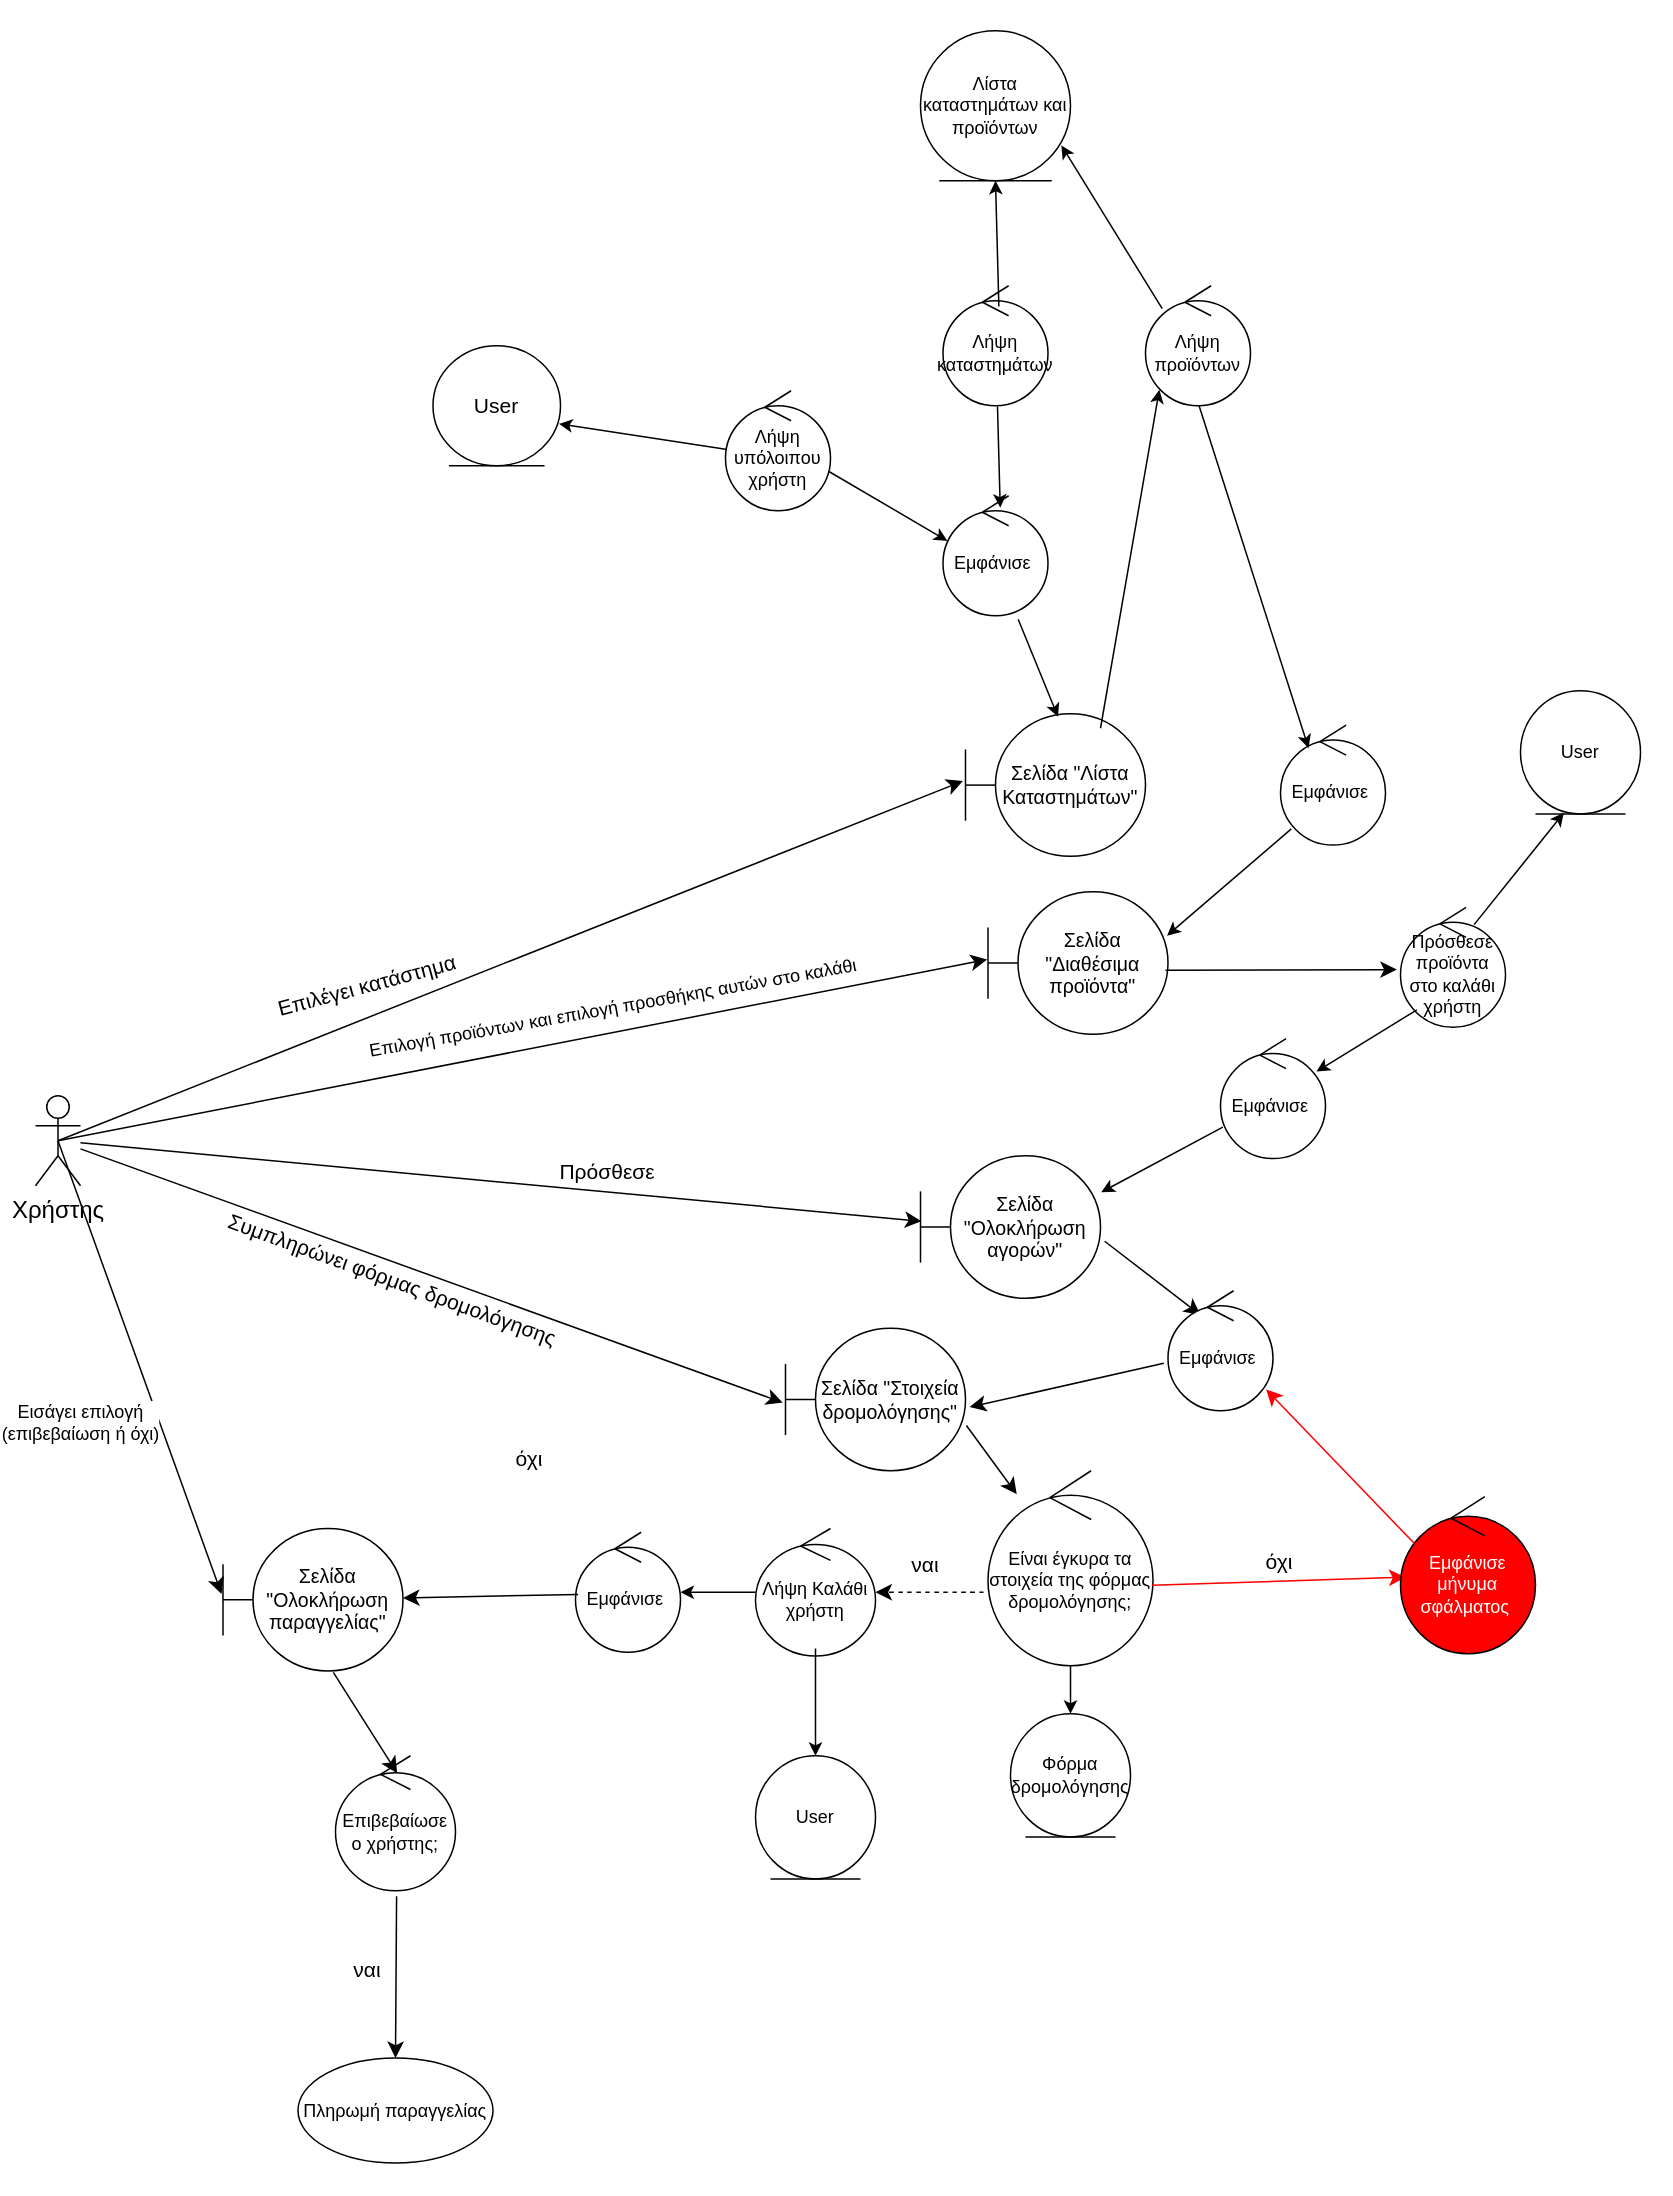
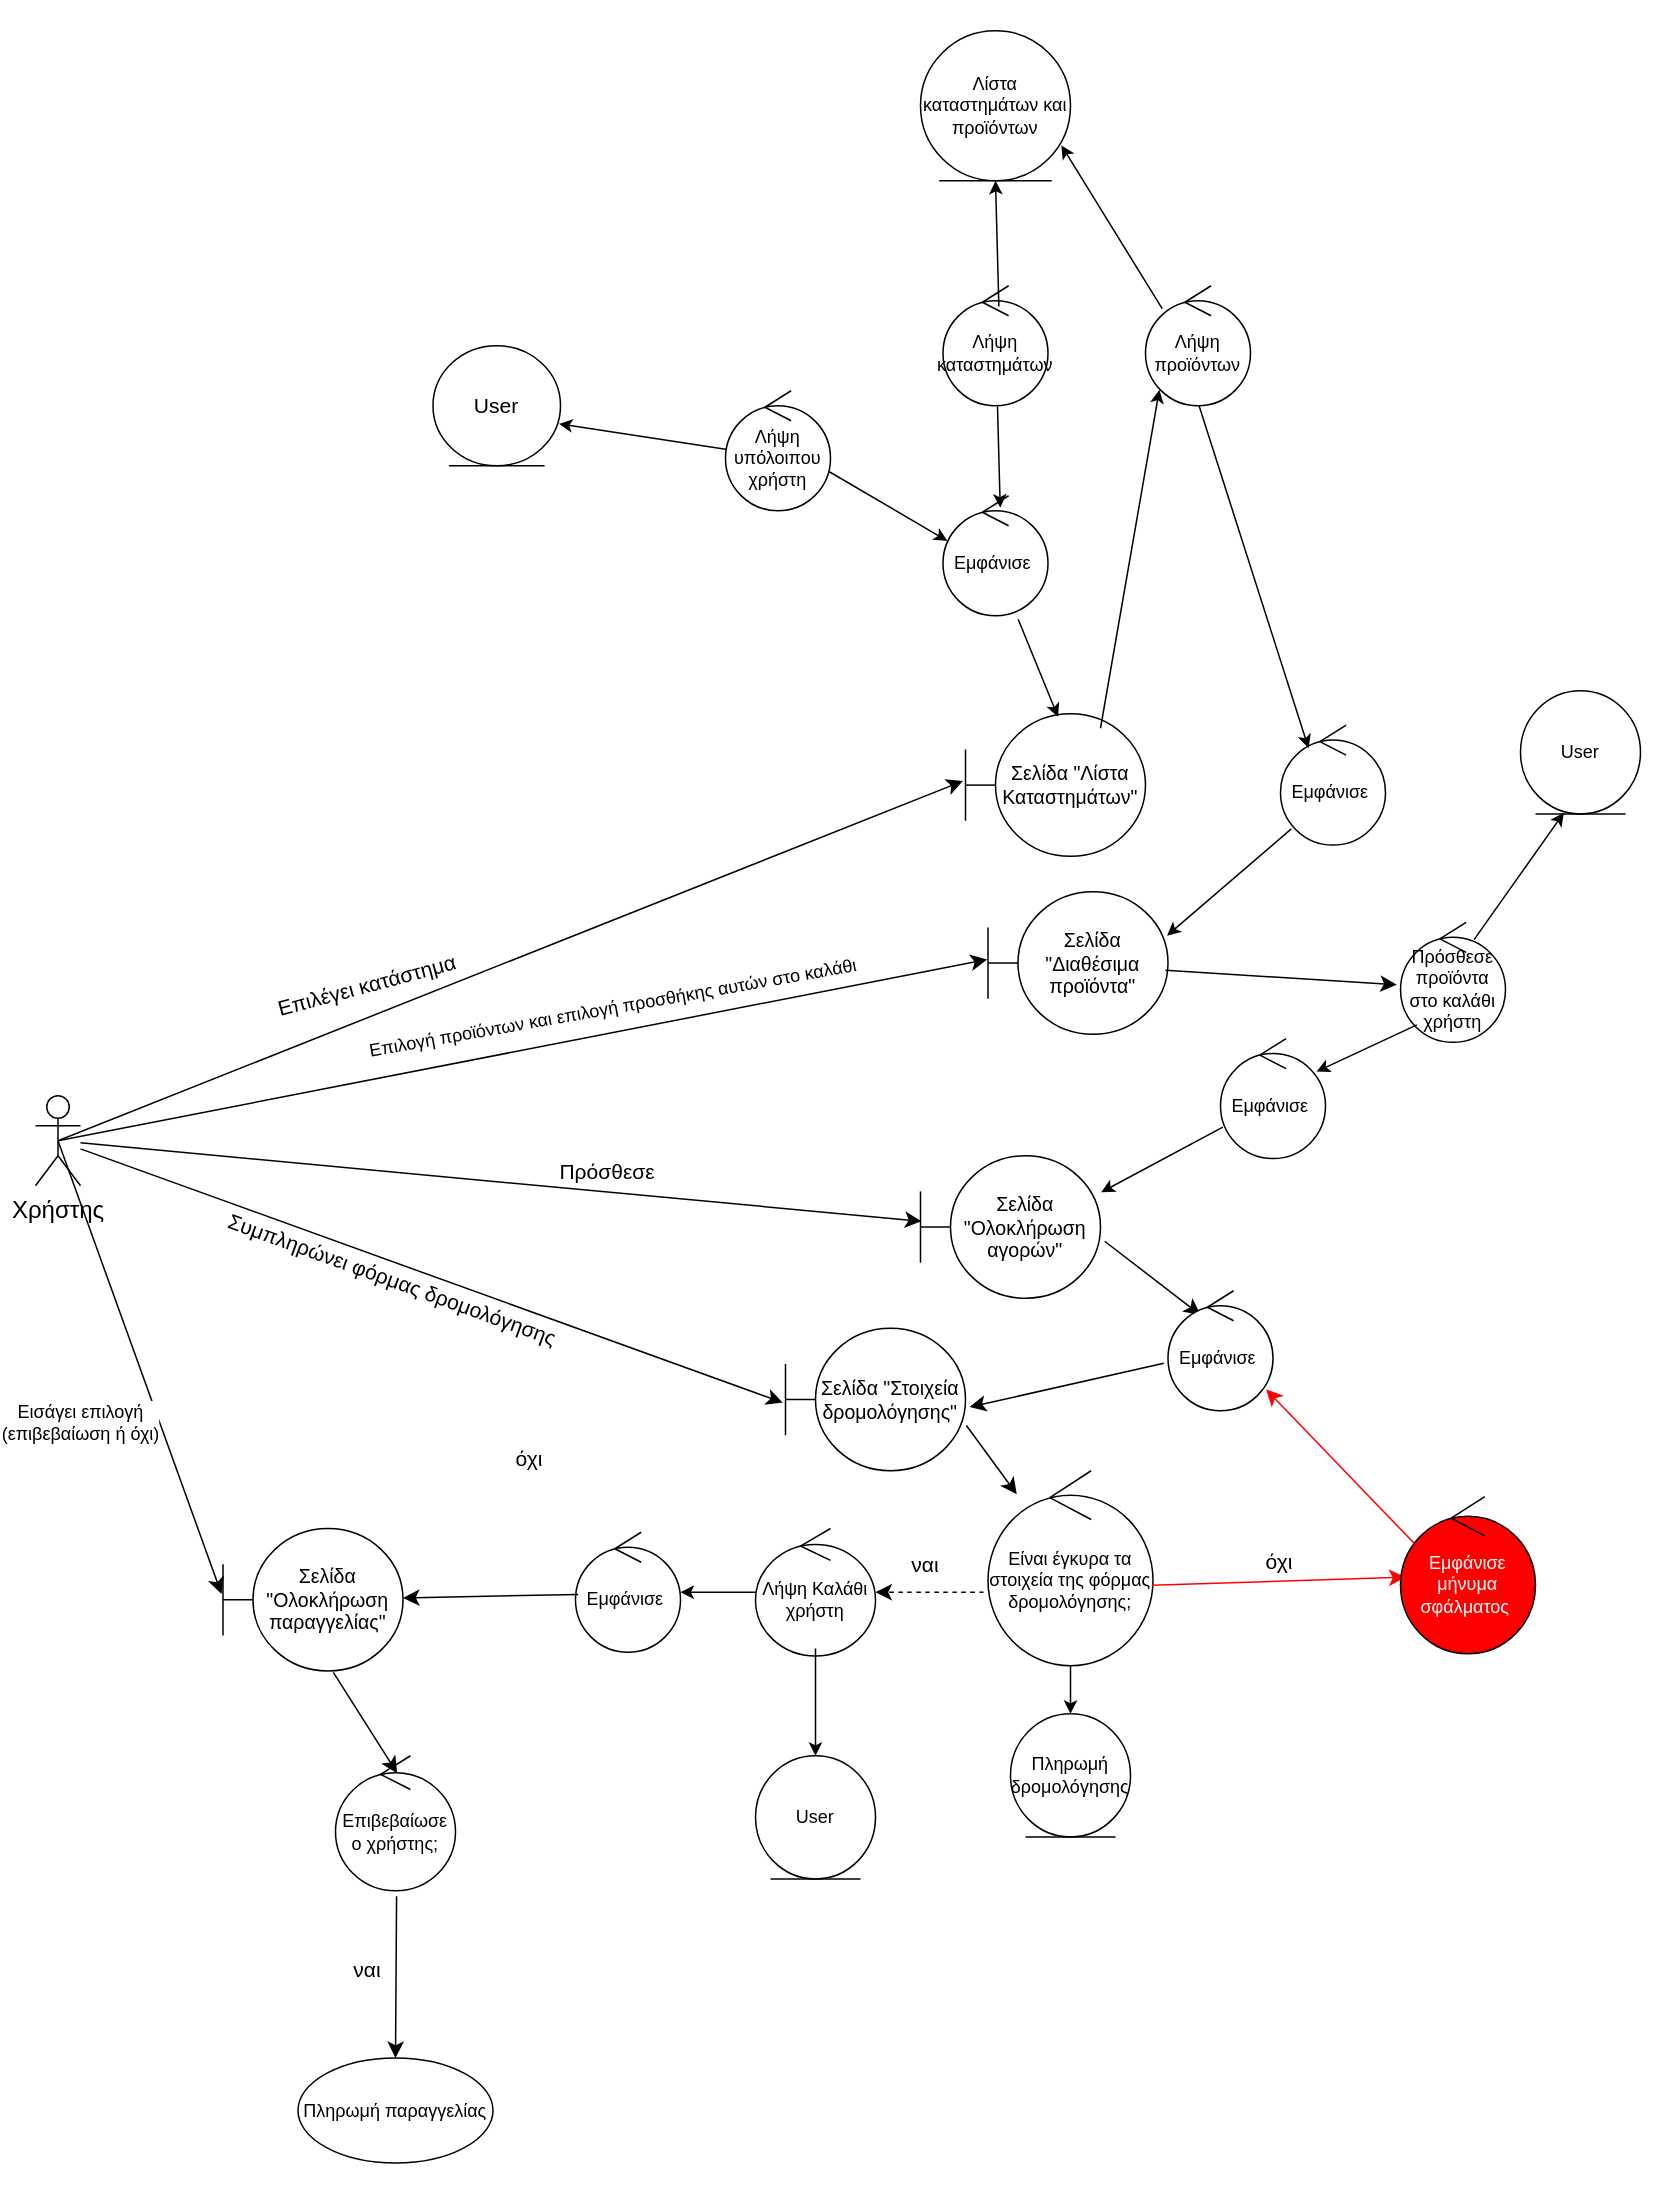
(1453, 967) -> (1453, 982)
(1070, 1775) -> (1070, 1775)
